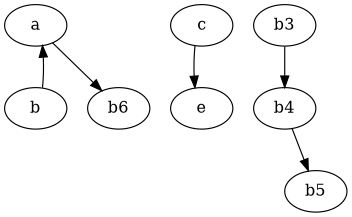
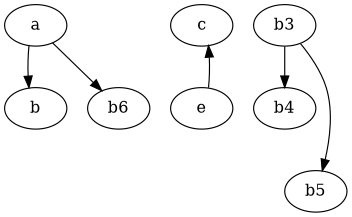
(194, 61) -> (209, 73)
(43, 73) -> (28, 61)
(298, 144) -> (329, 98)
